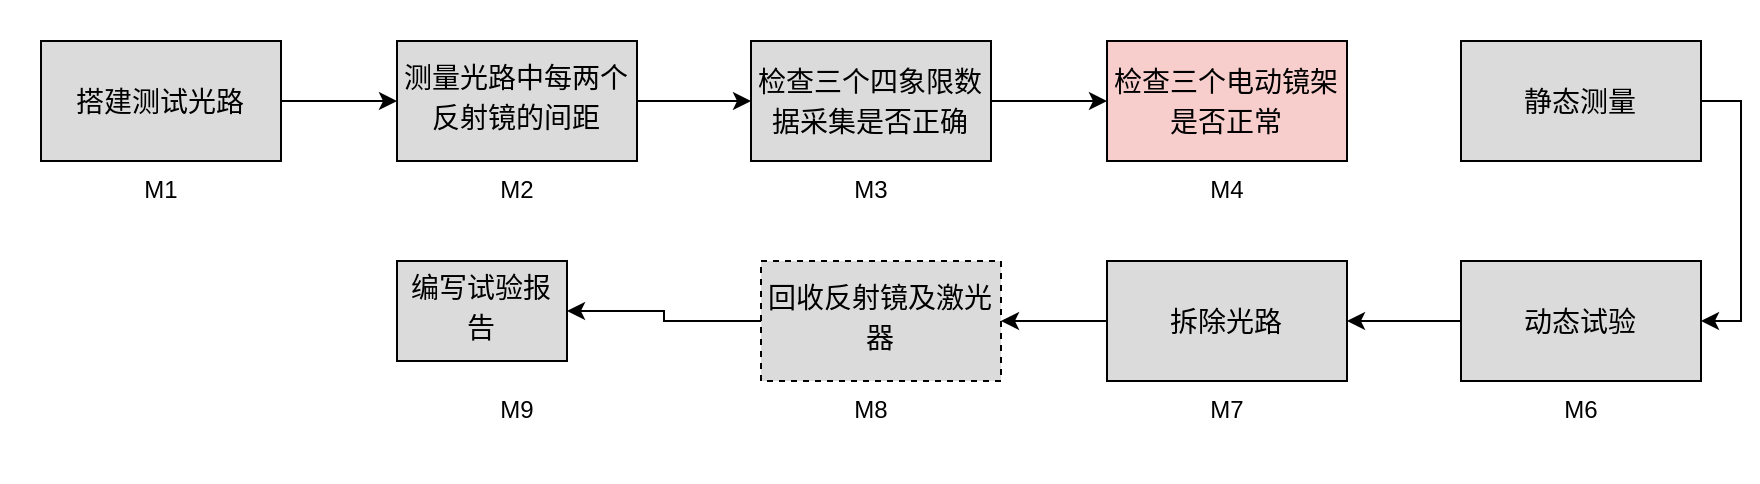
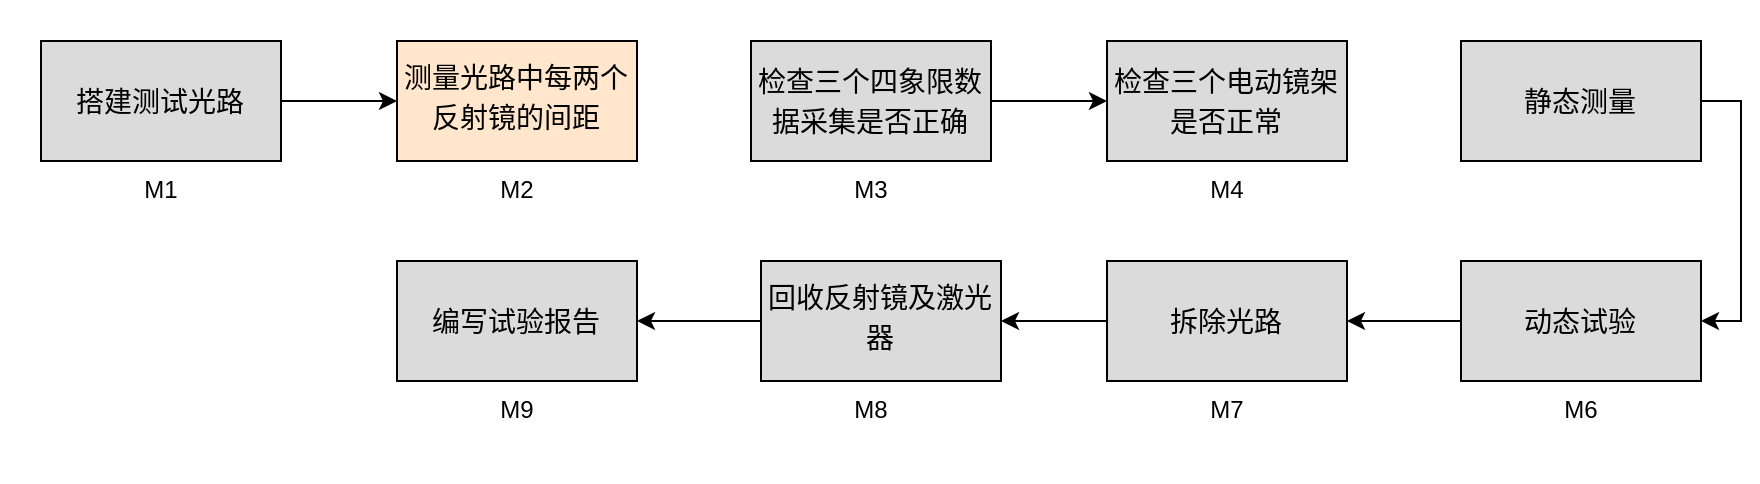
(517, 101) -> (517, 101)
(687, 101) -> none
(1227, 101) -> (1227, 101)
(482, 311) -> (517, 321)
(881, 321) -> (881, 321)
